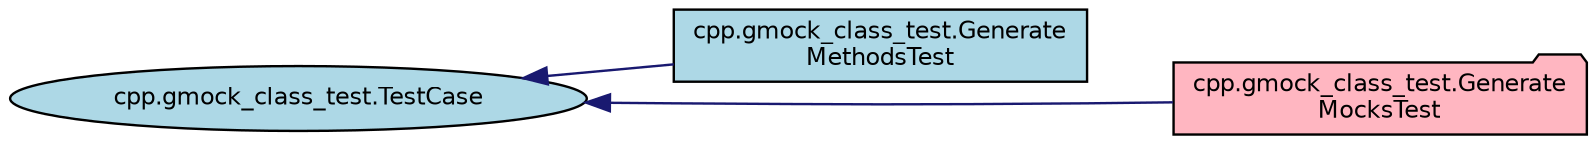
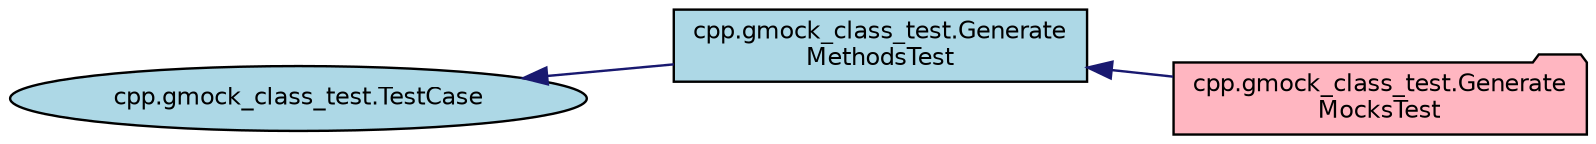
(892, 104) -> (1142, 73)
